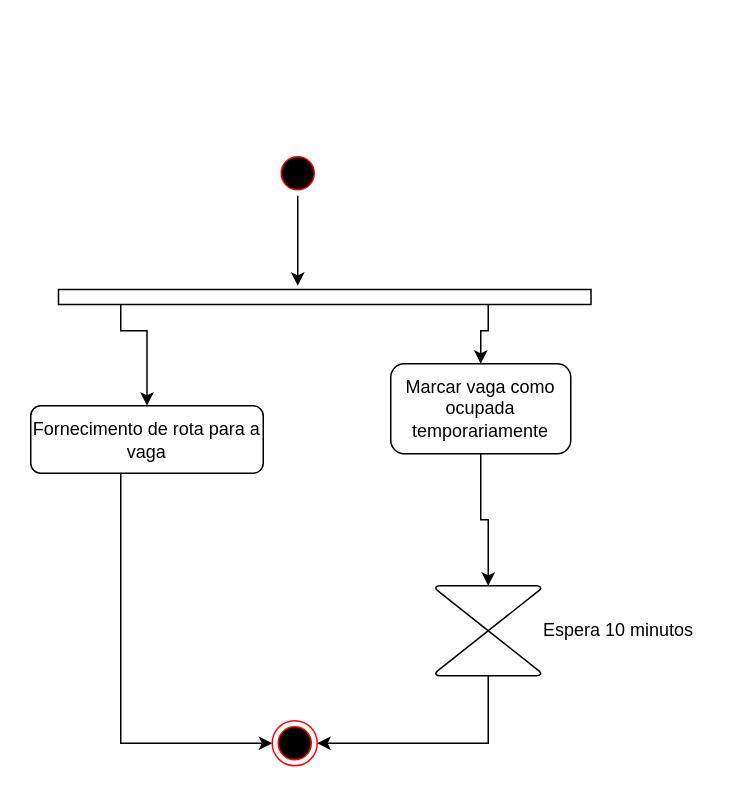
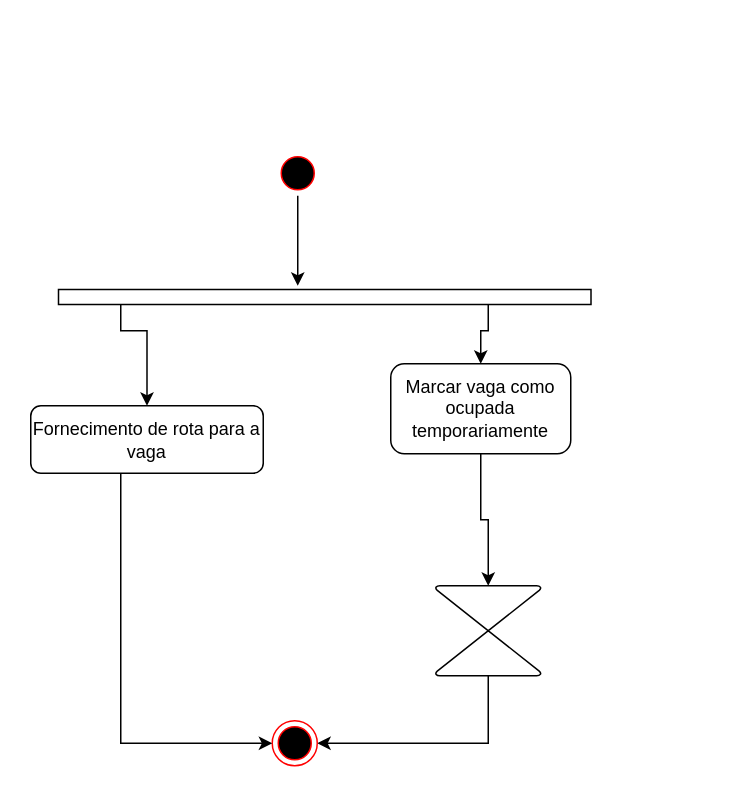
(631, 631) -> none
